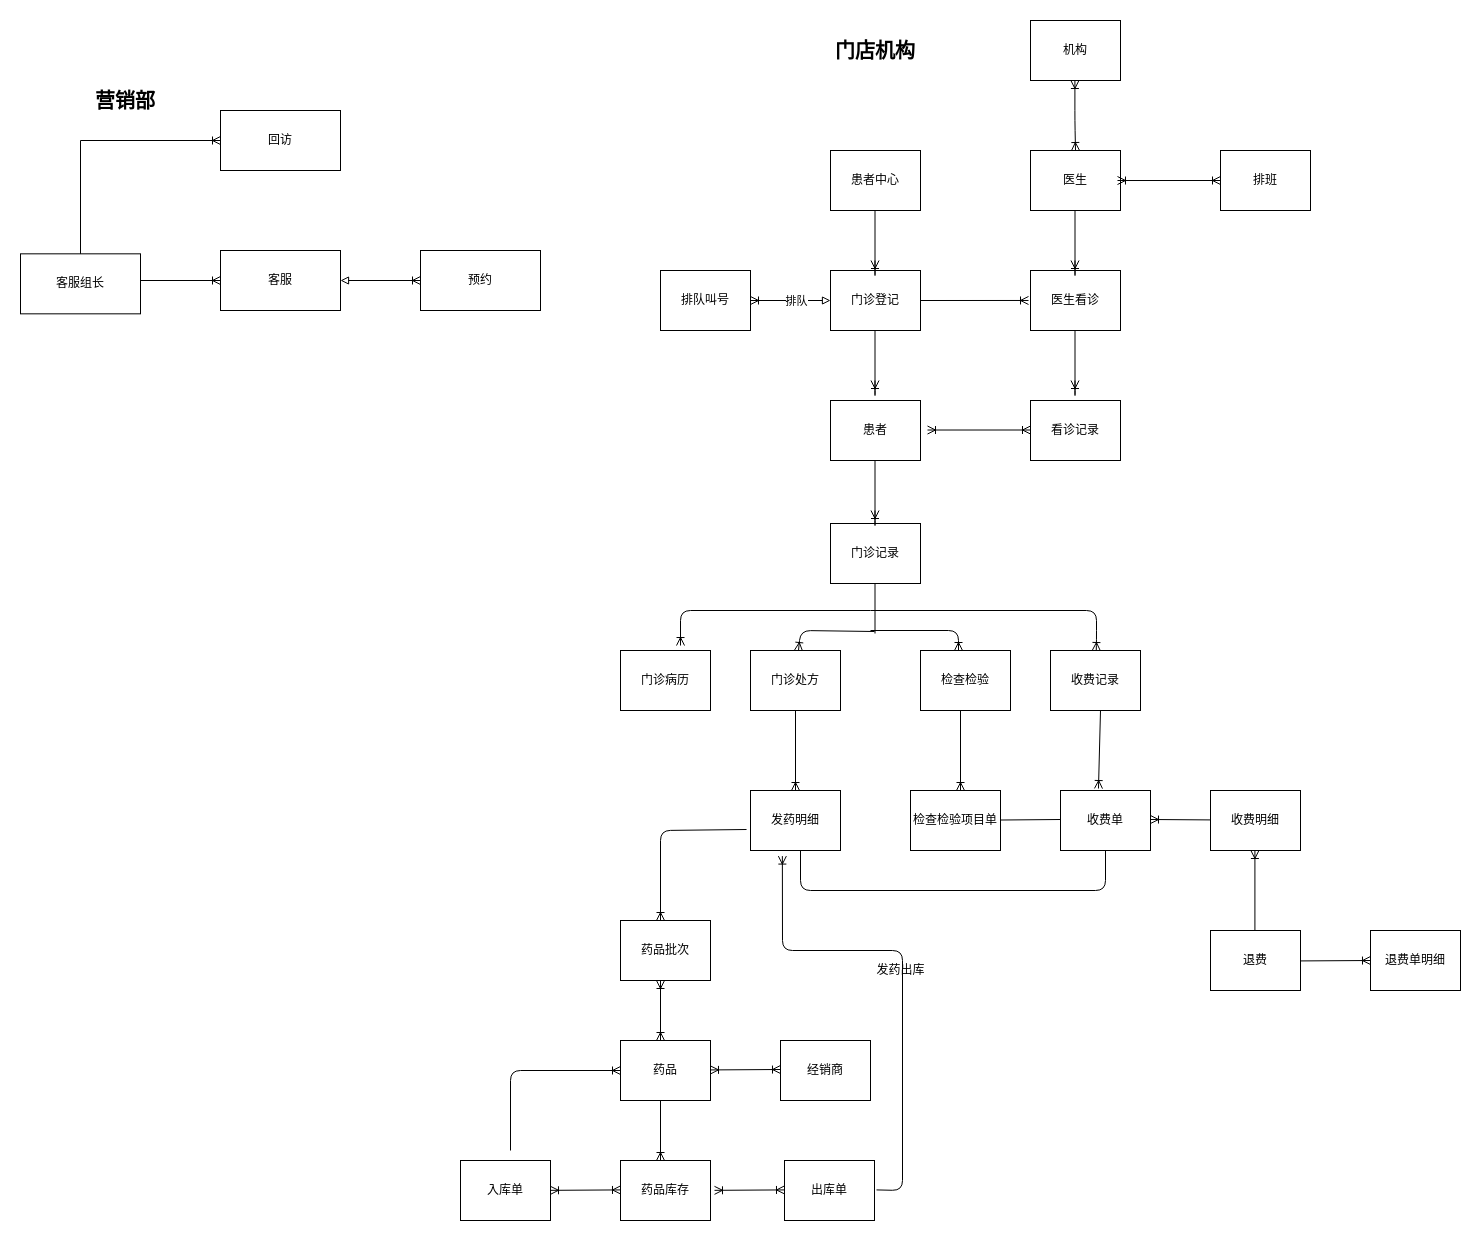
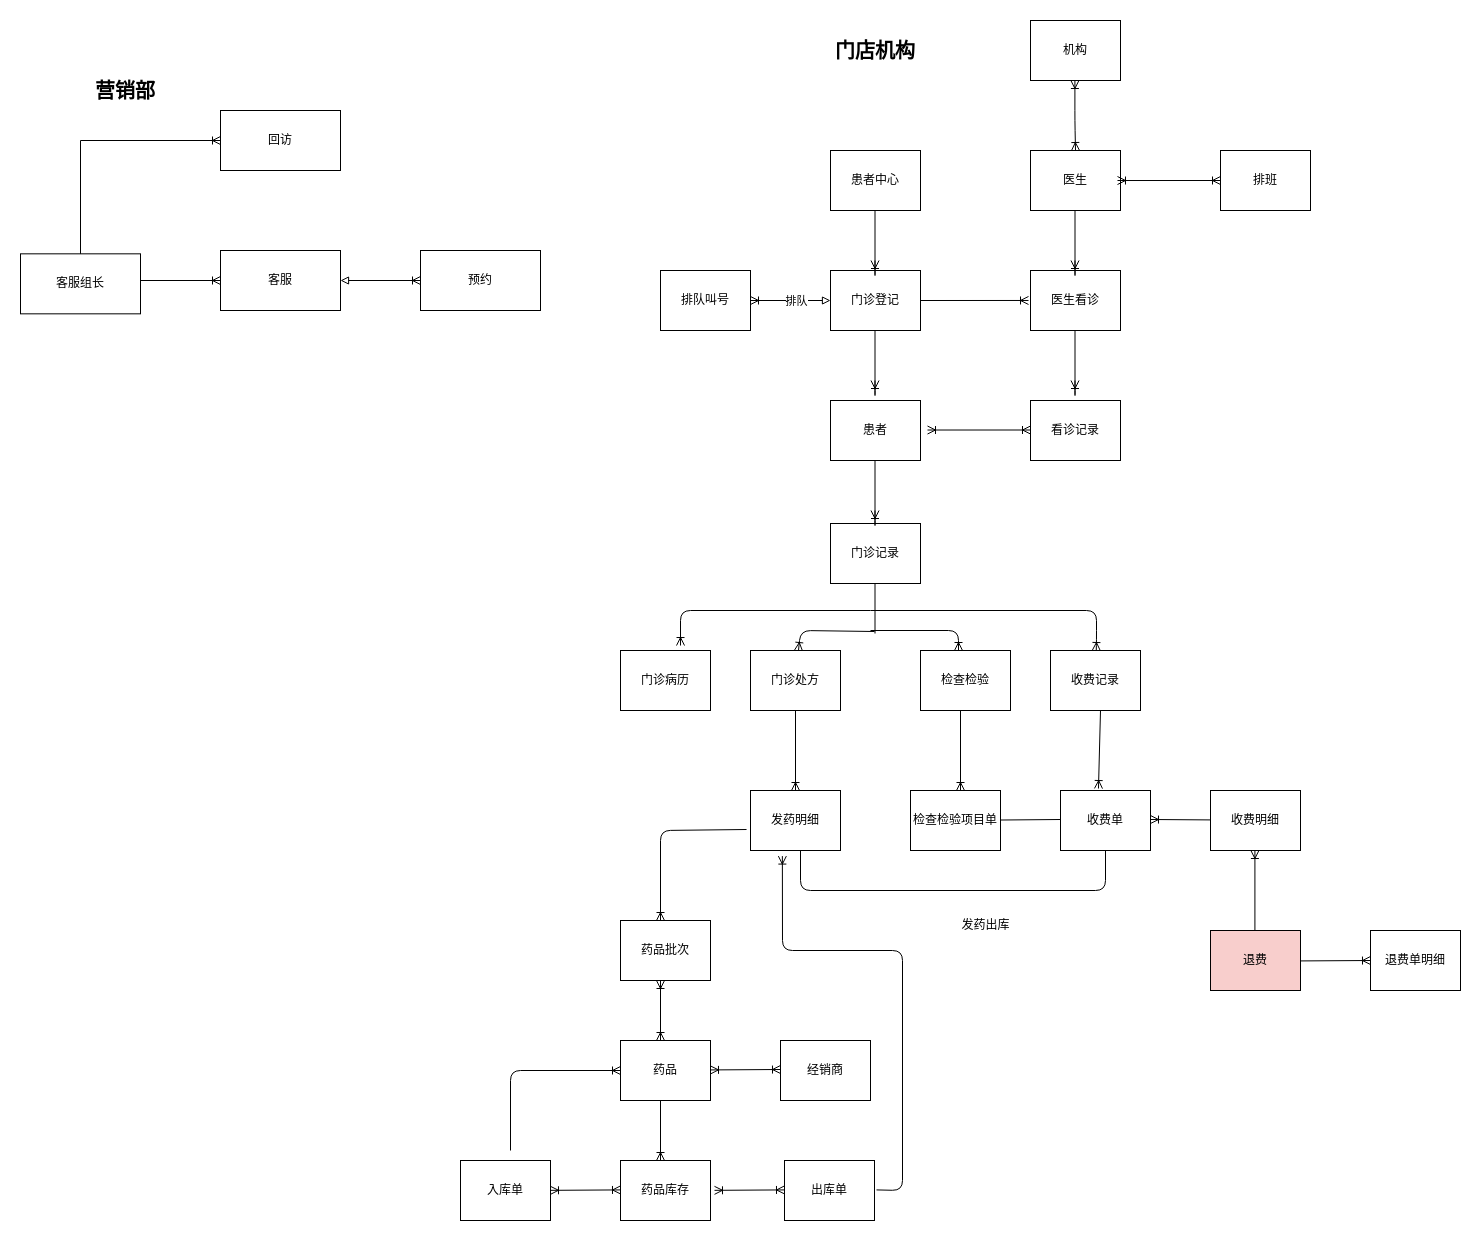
(126, 101) -> (126, 91)
(1256, 961) -> (1256, 961)
(901, 971) -> (986, 926)
